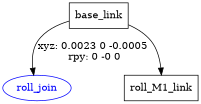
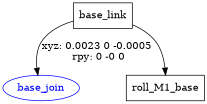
(37, 88) -> (41, 88)
(161, 88) -> (165, 88)
